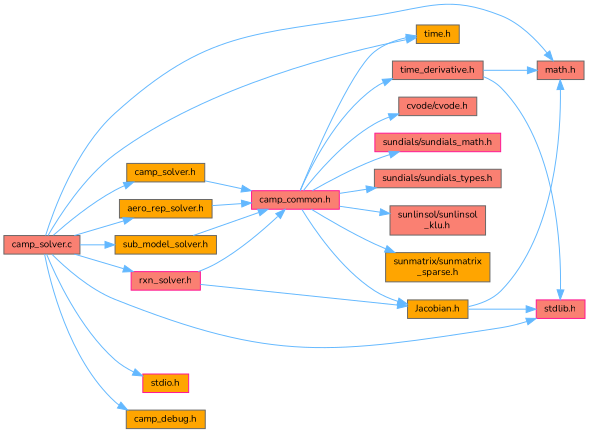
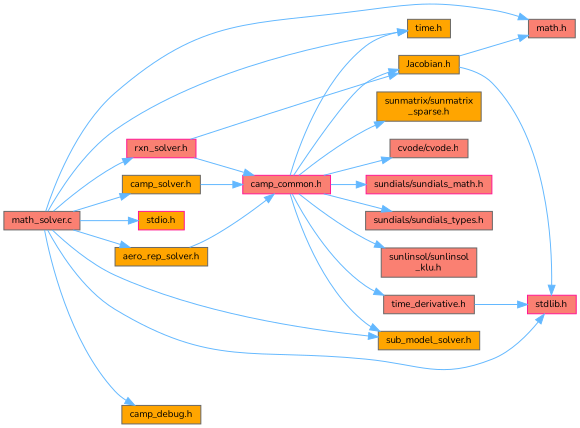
(505, 70) -> none
(226, 224) -> (320, 267)
(42, 245) -> (42, 221)
